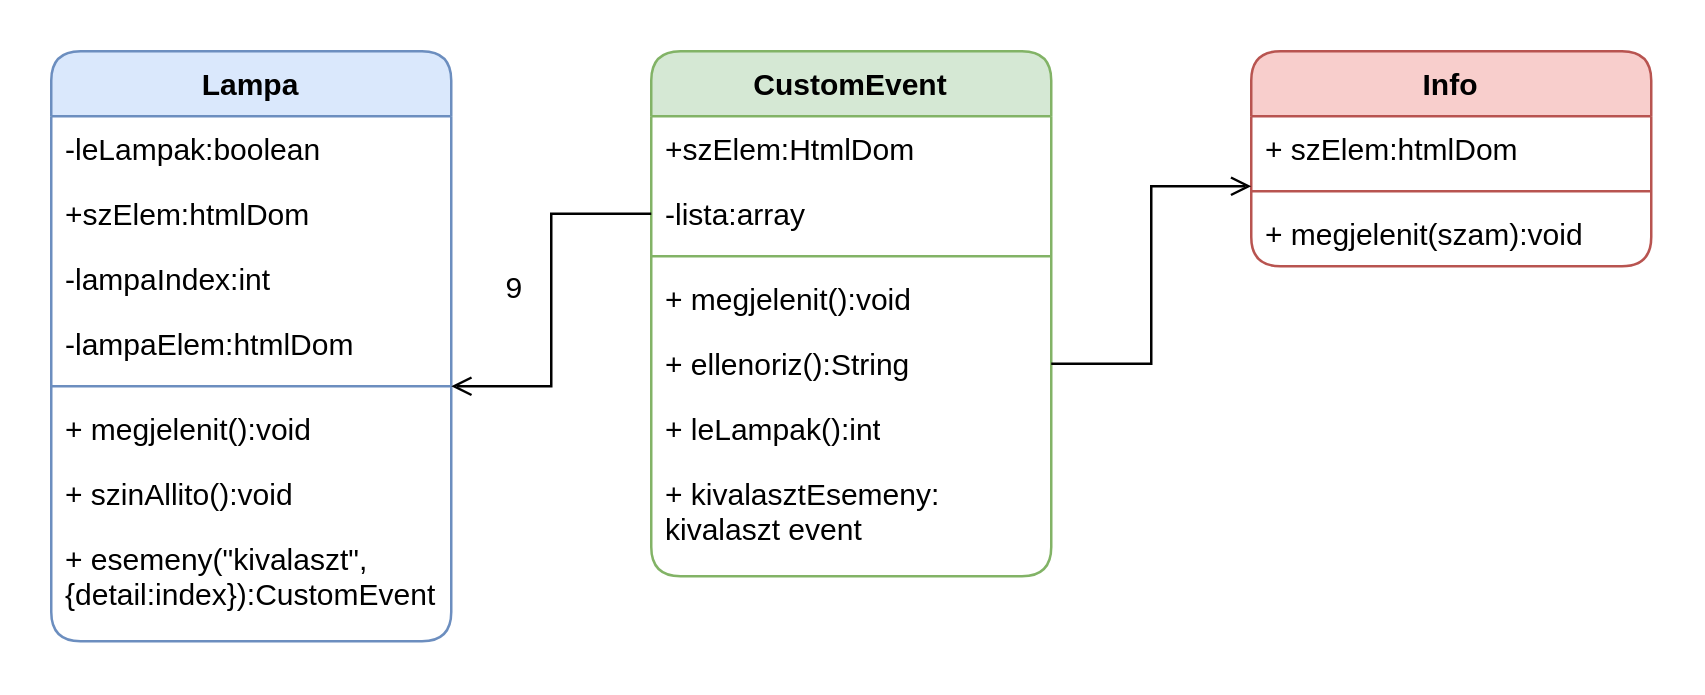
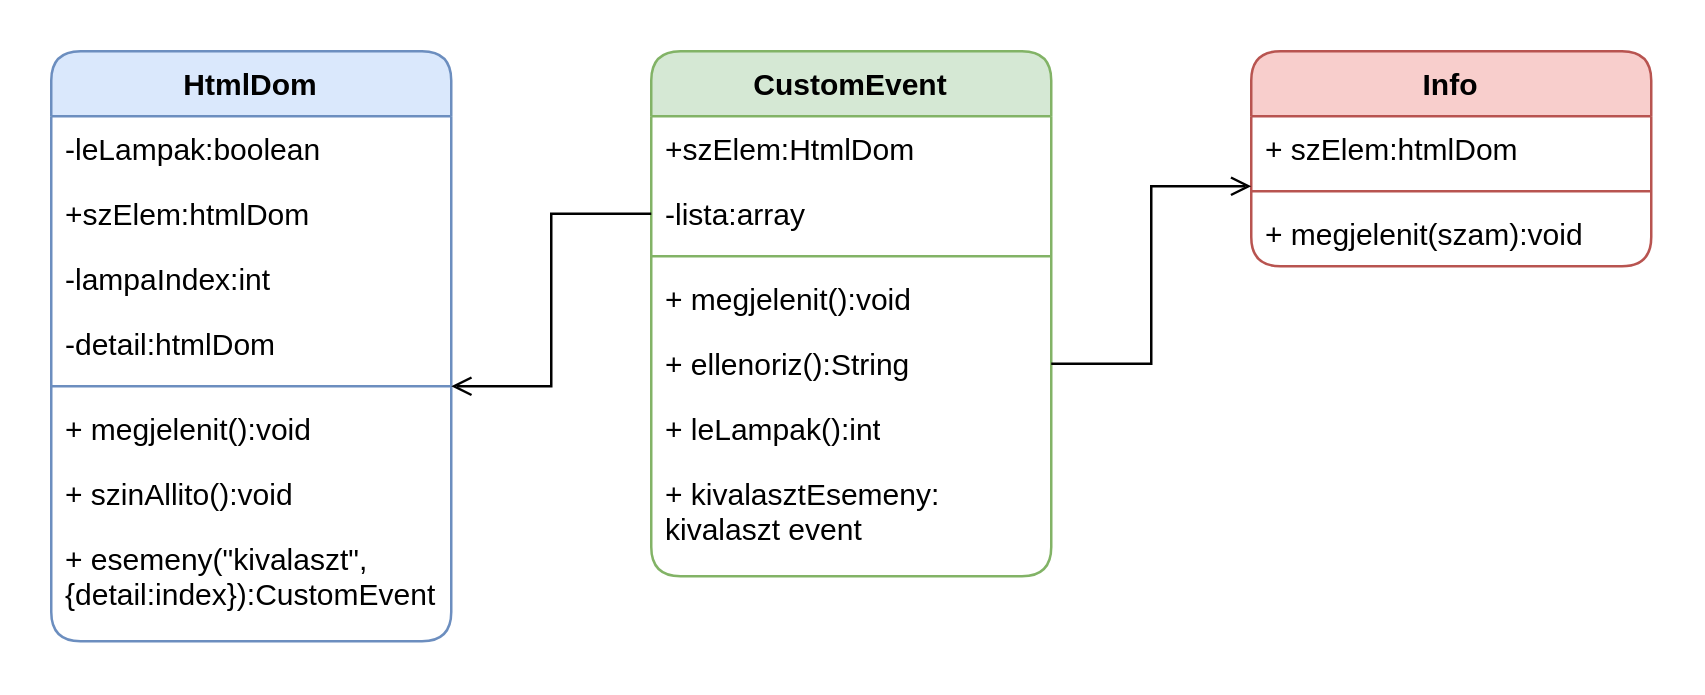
(251, 87) -> (251, 87)
(514, 289) -> none
(202, 347) -> (177, 347)
